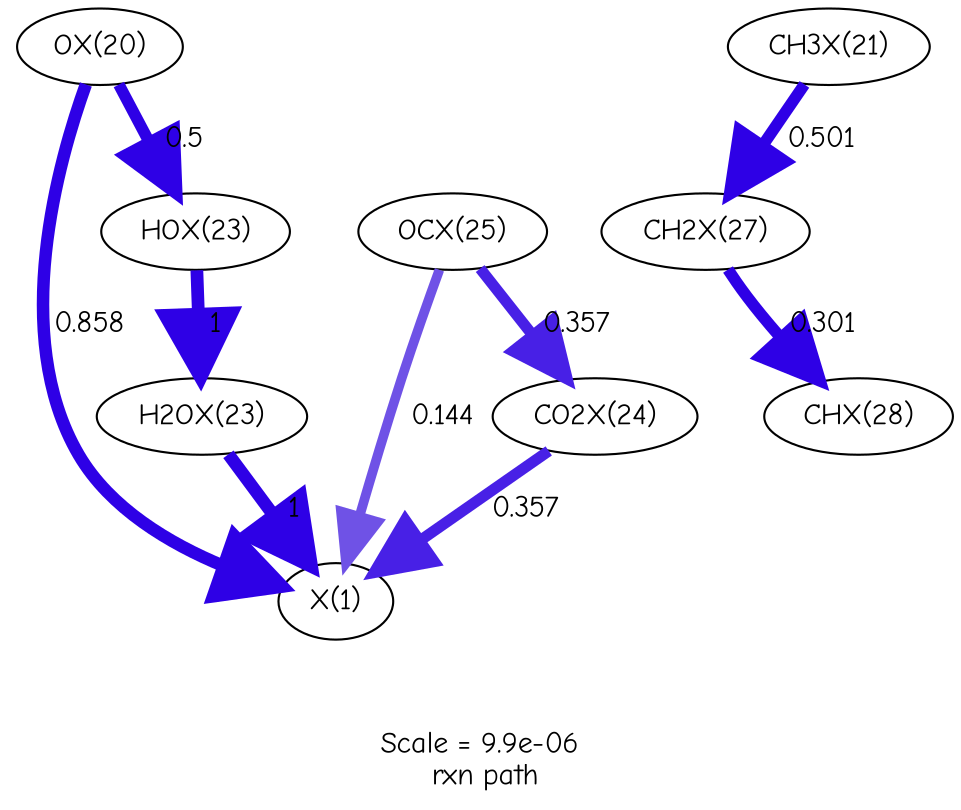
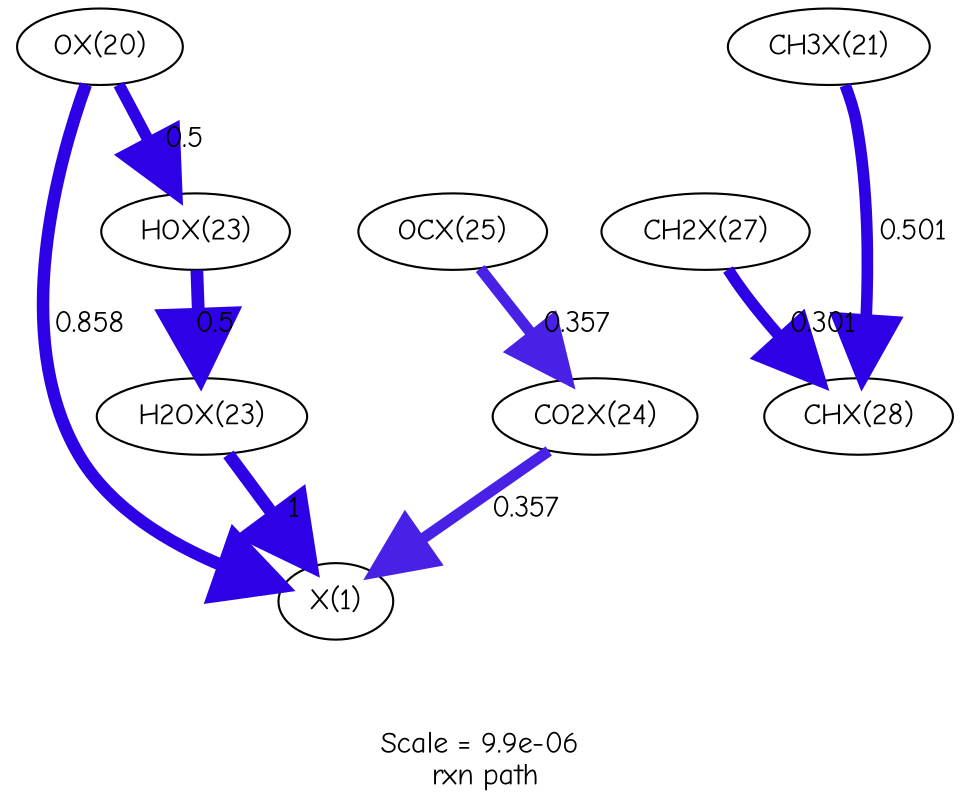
(784, 115) -> (866, 201)
(210, 324) -> (210, 324)
(397, 392) -> none
